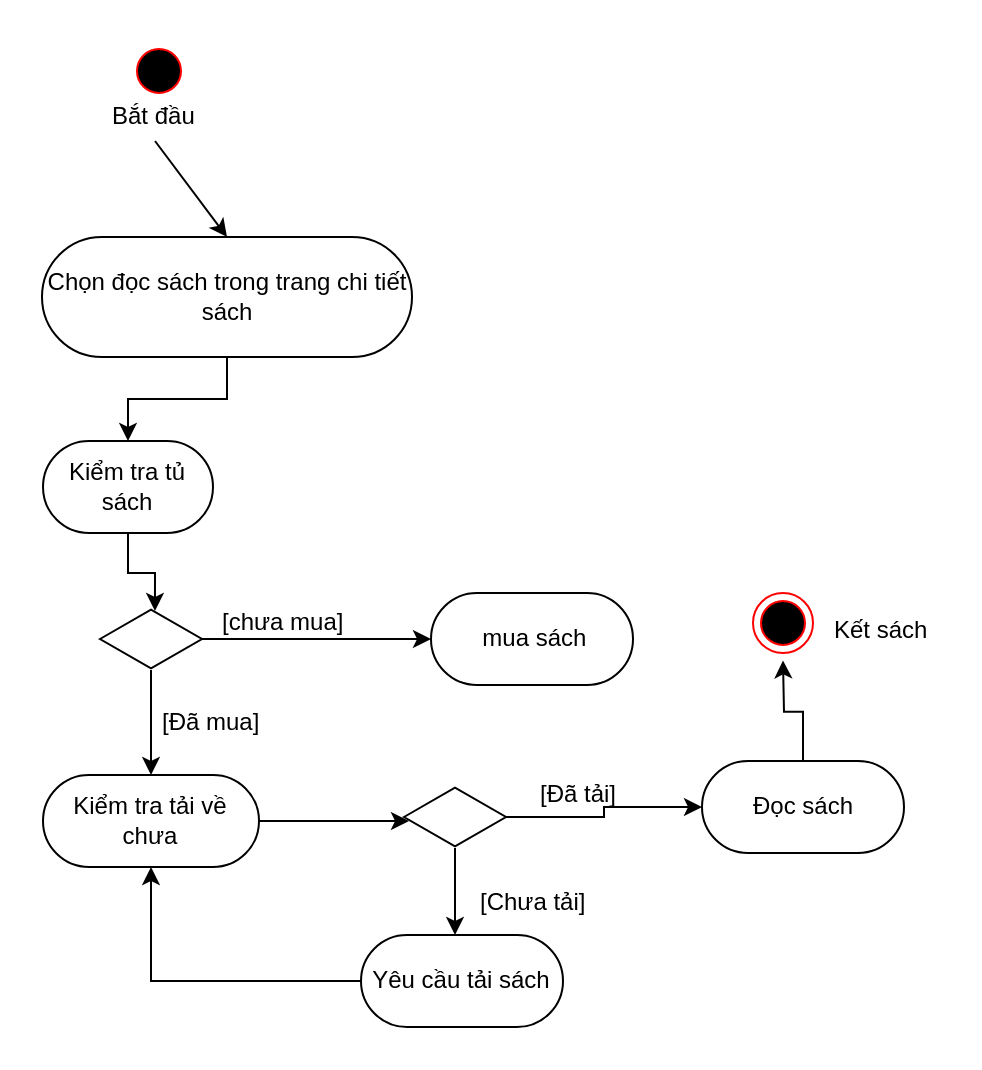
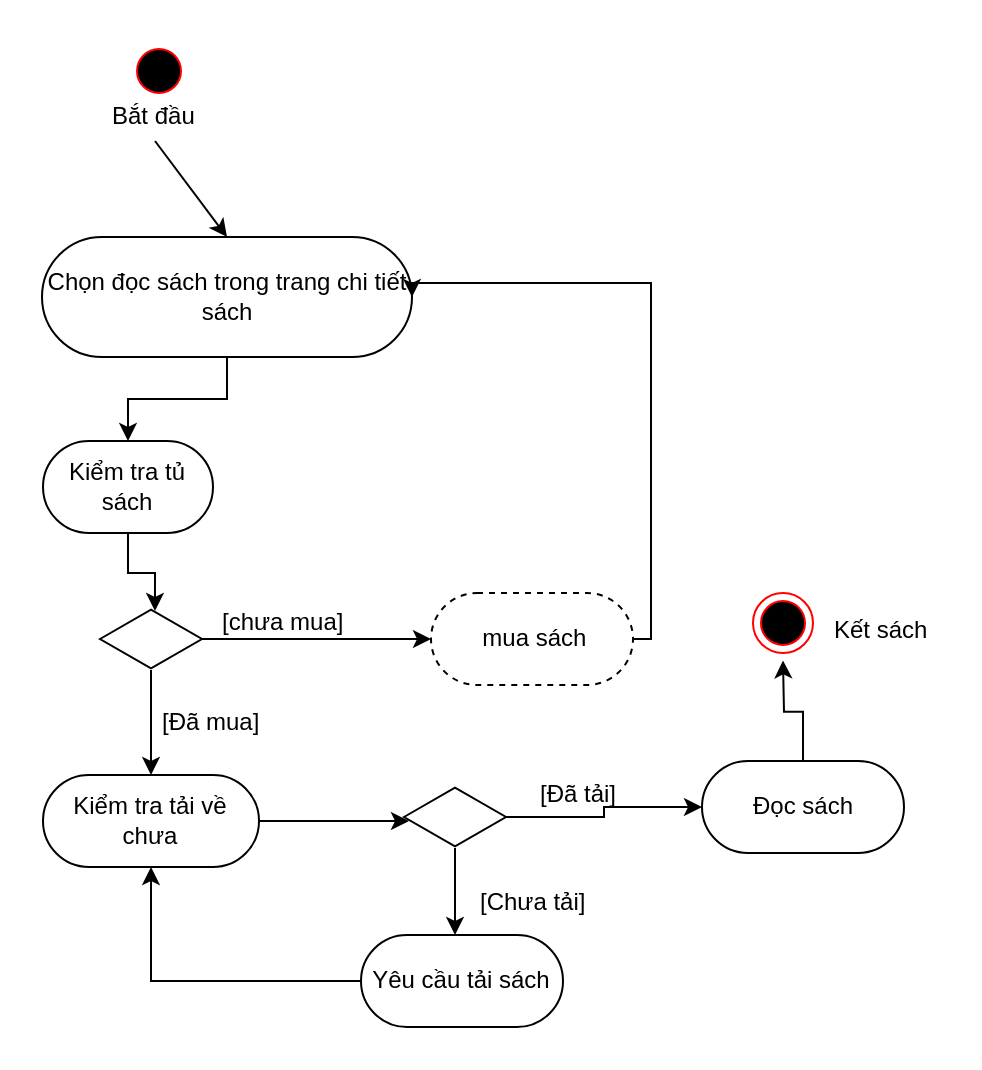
none -> (651, 350)
(532, 639) -> (532, 639)
